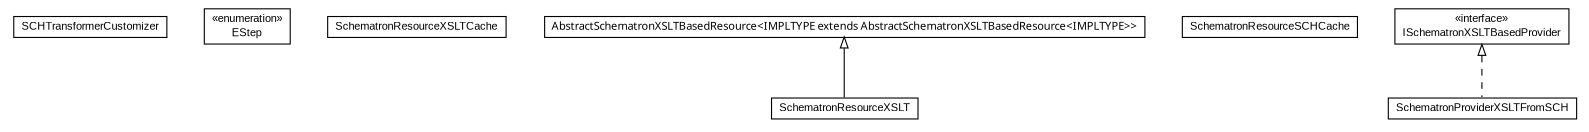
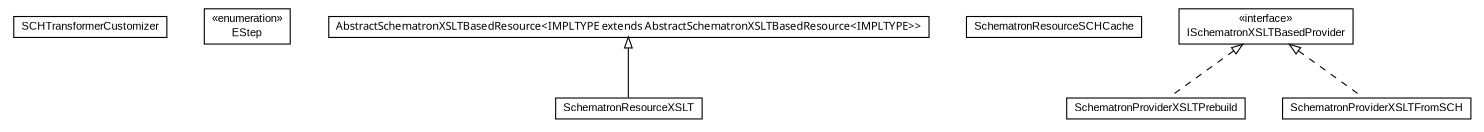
(417, 26) -> none
none -> (1156, 108)
